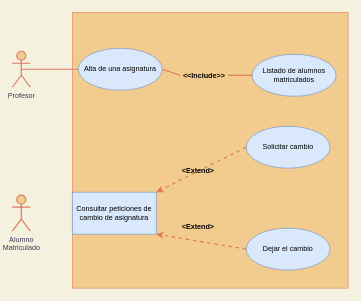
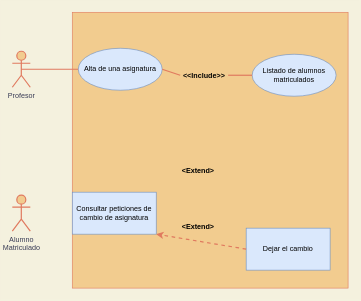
(288, 147) -> none
(225, 158) -> none
(288, 249) -> (288, 249)
